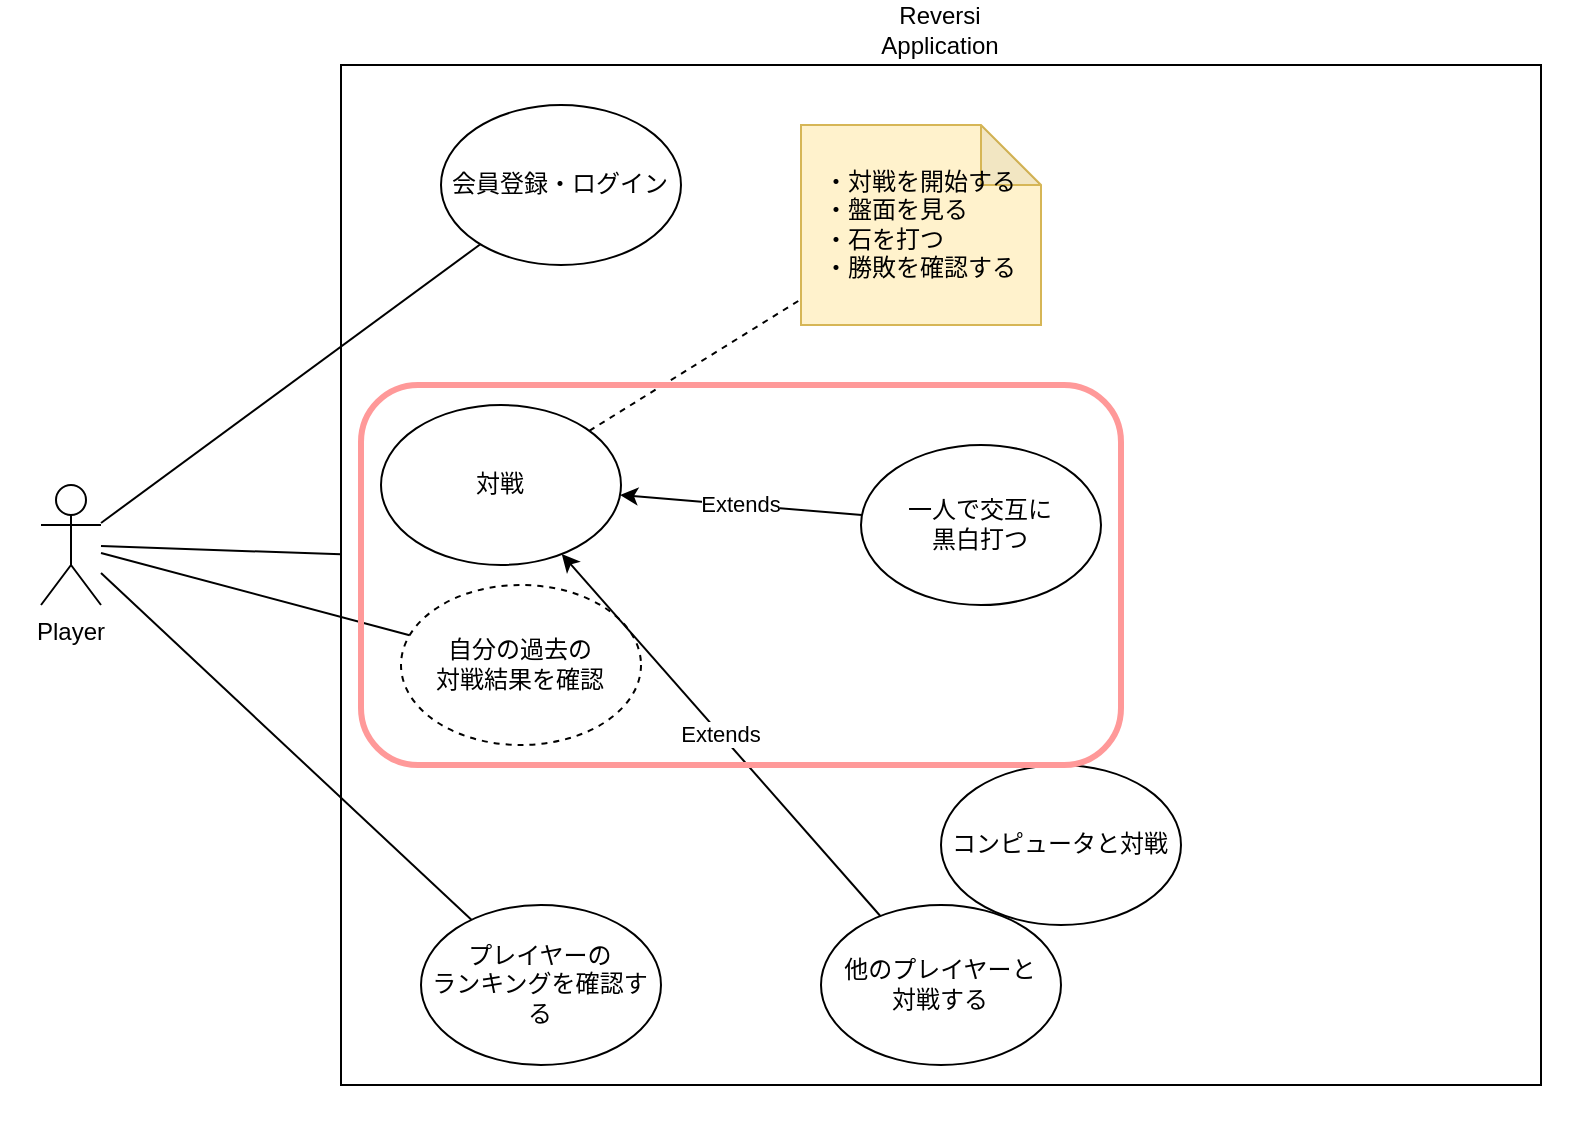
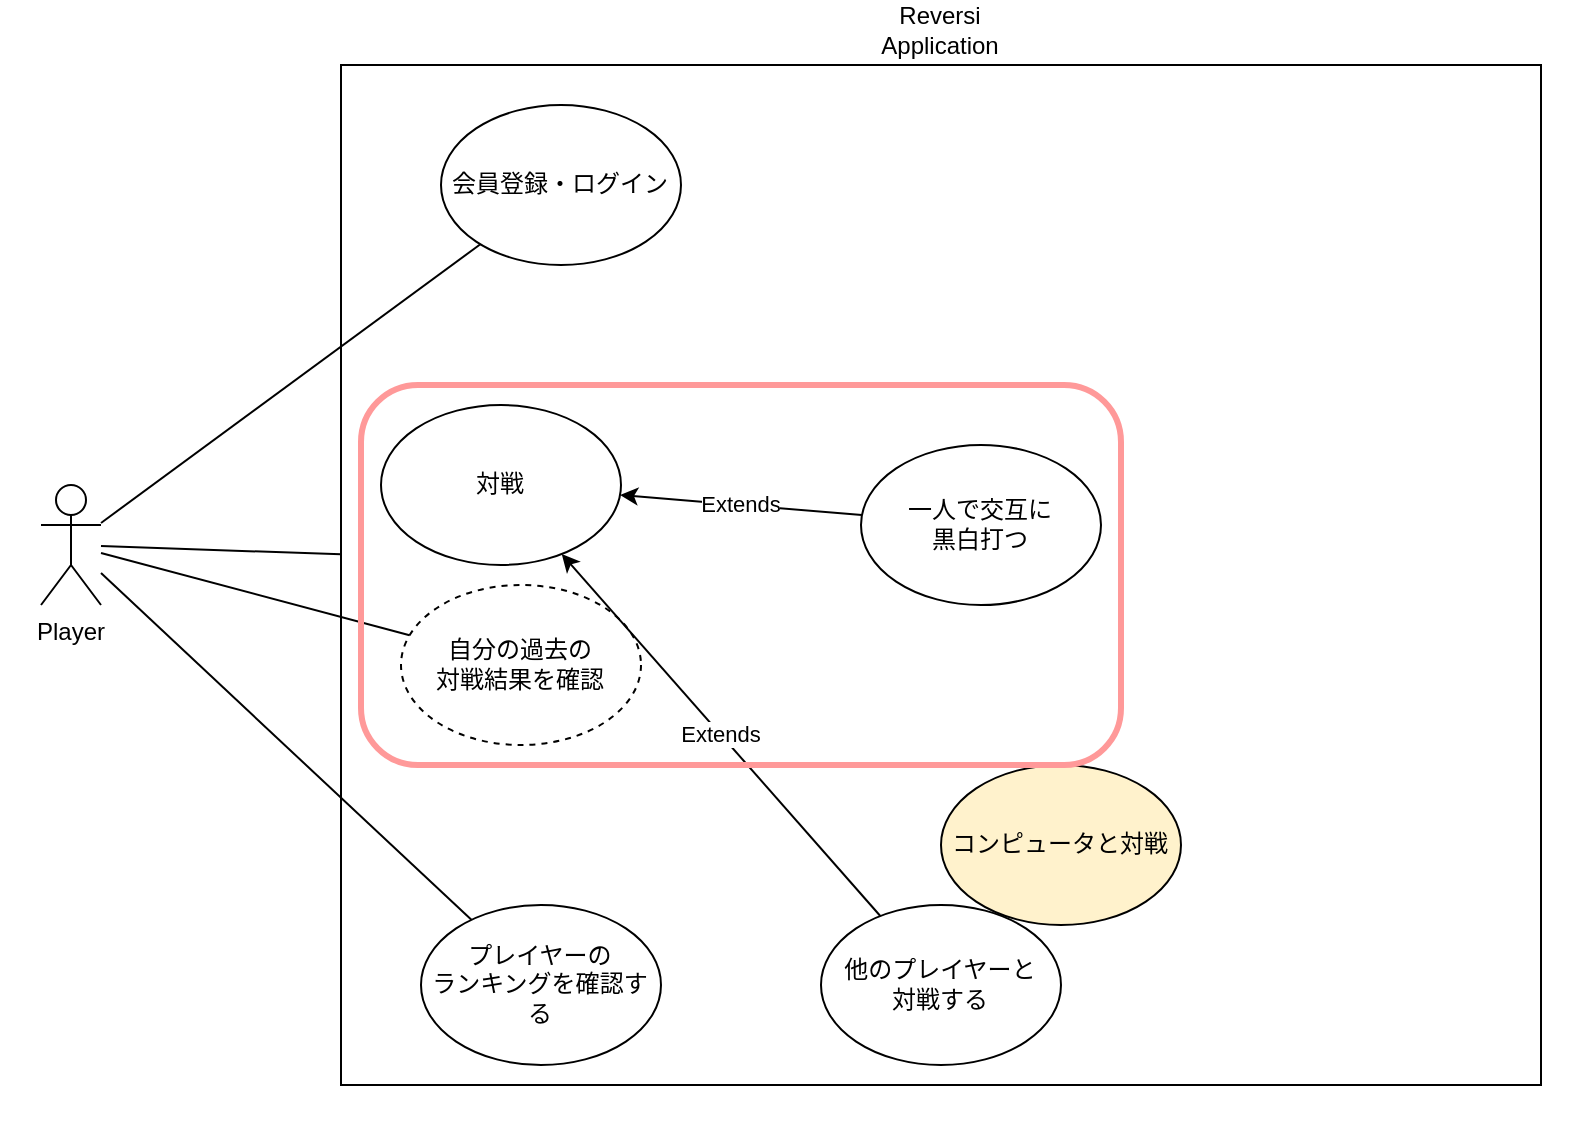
(921, 225) -> none
(735, 340) -> none
(1061, 845) -> (1061, 845)
